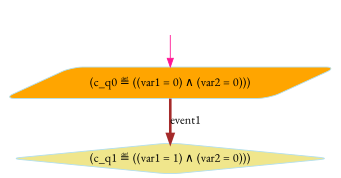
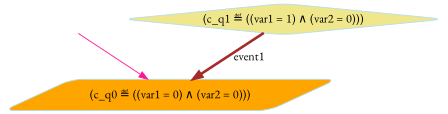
(170, 116) -> (232, 54)
